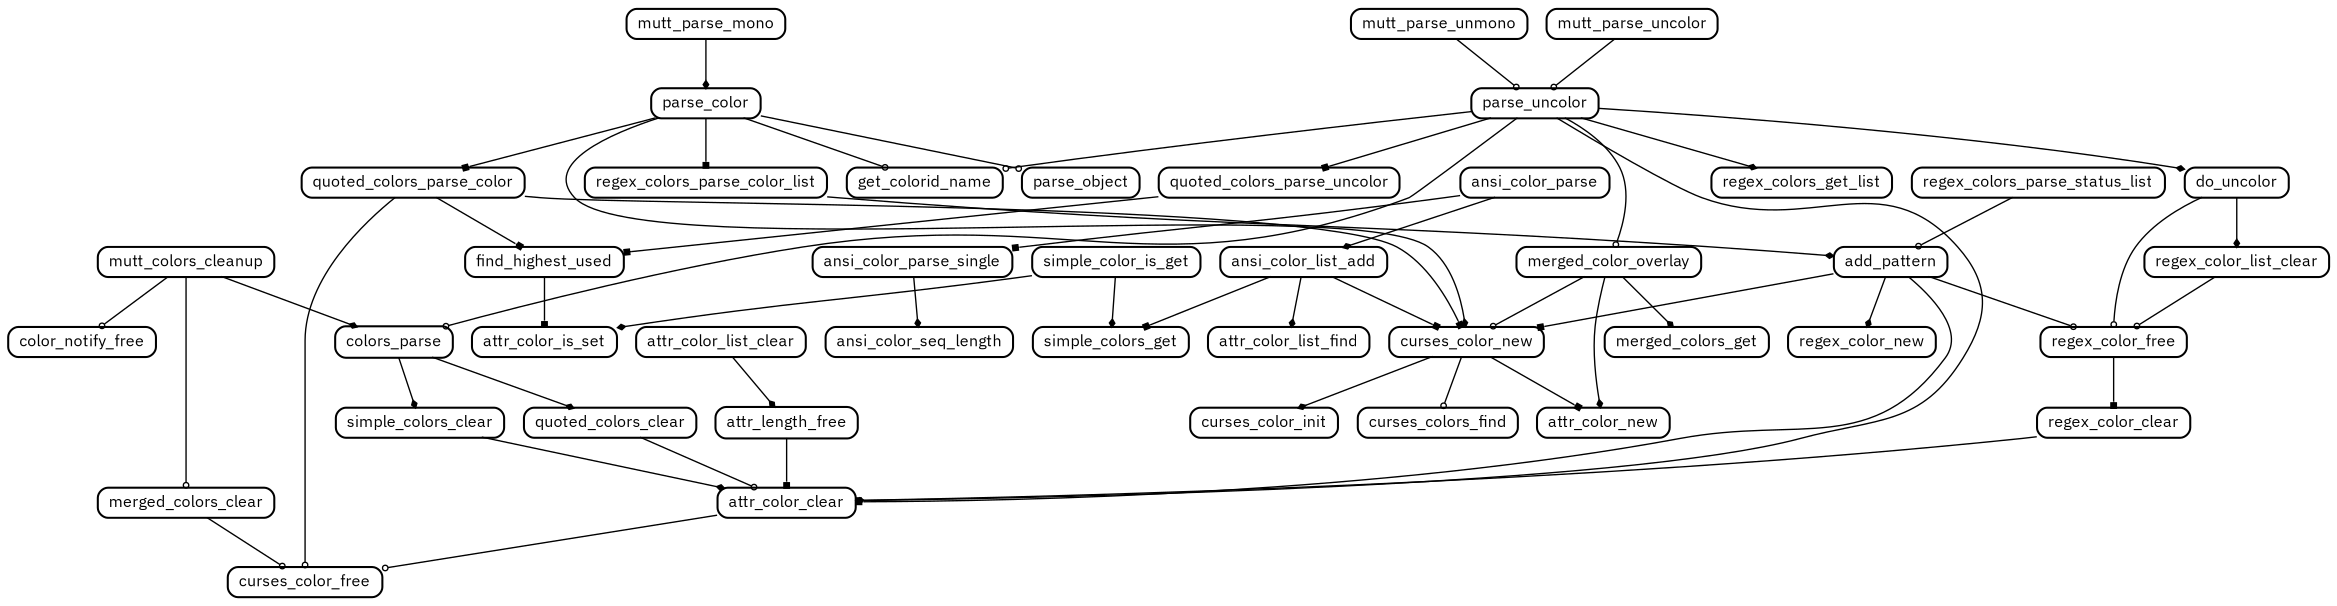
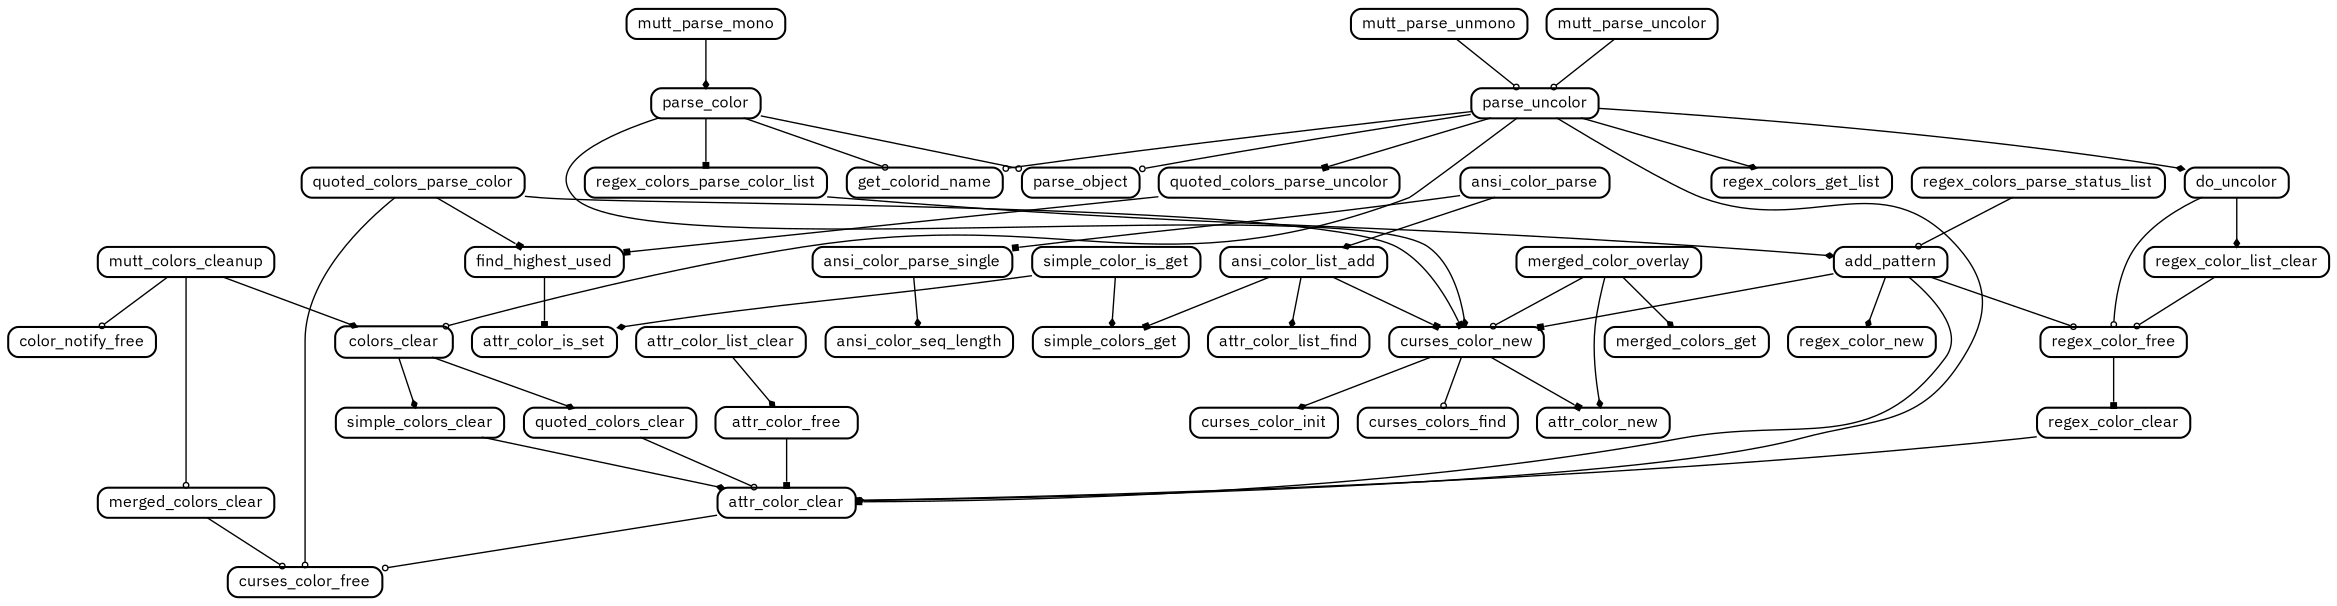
(563, 142) -> none
(1620, 168) -> (1308, 140)
(394, 342) -> (394, 342)
(787, 423) -> (787, 423)
